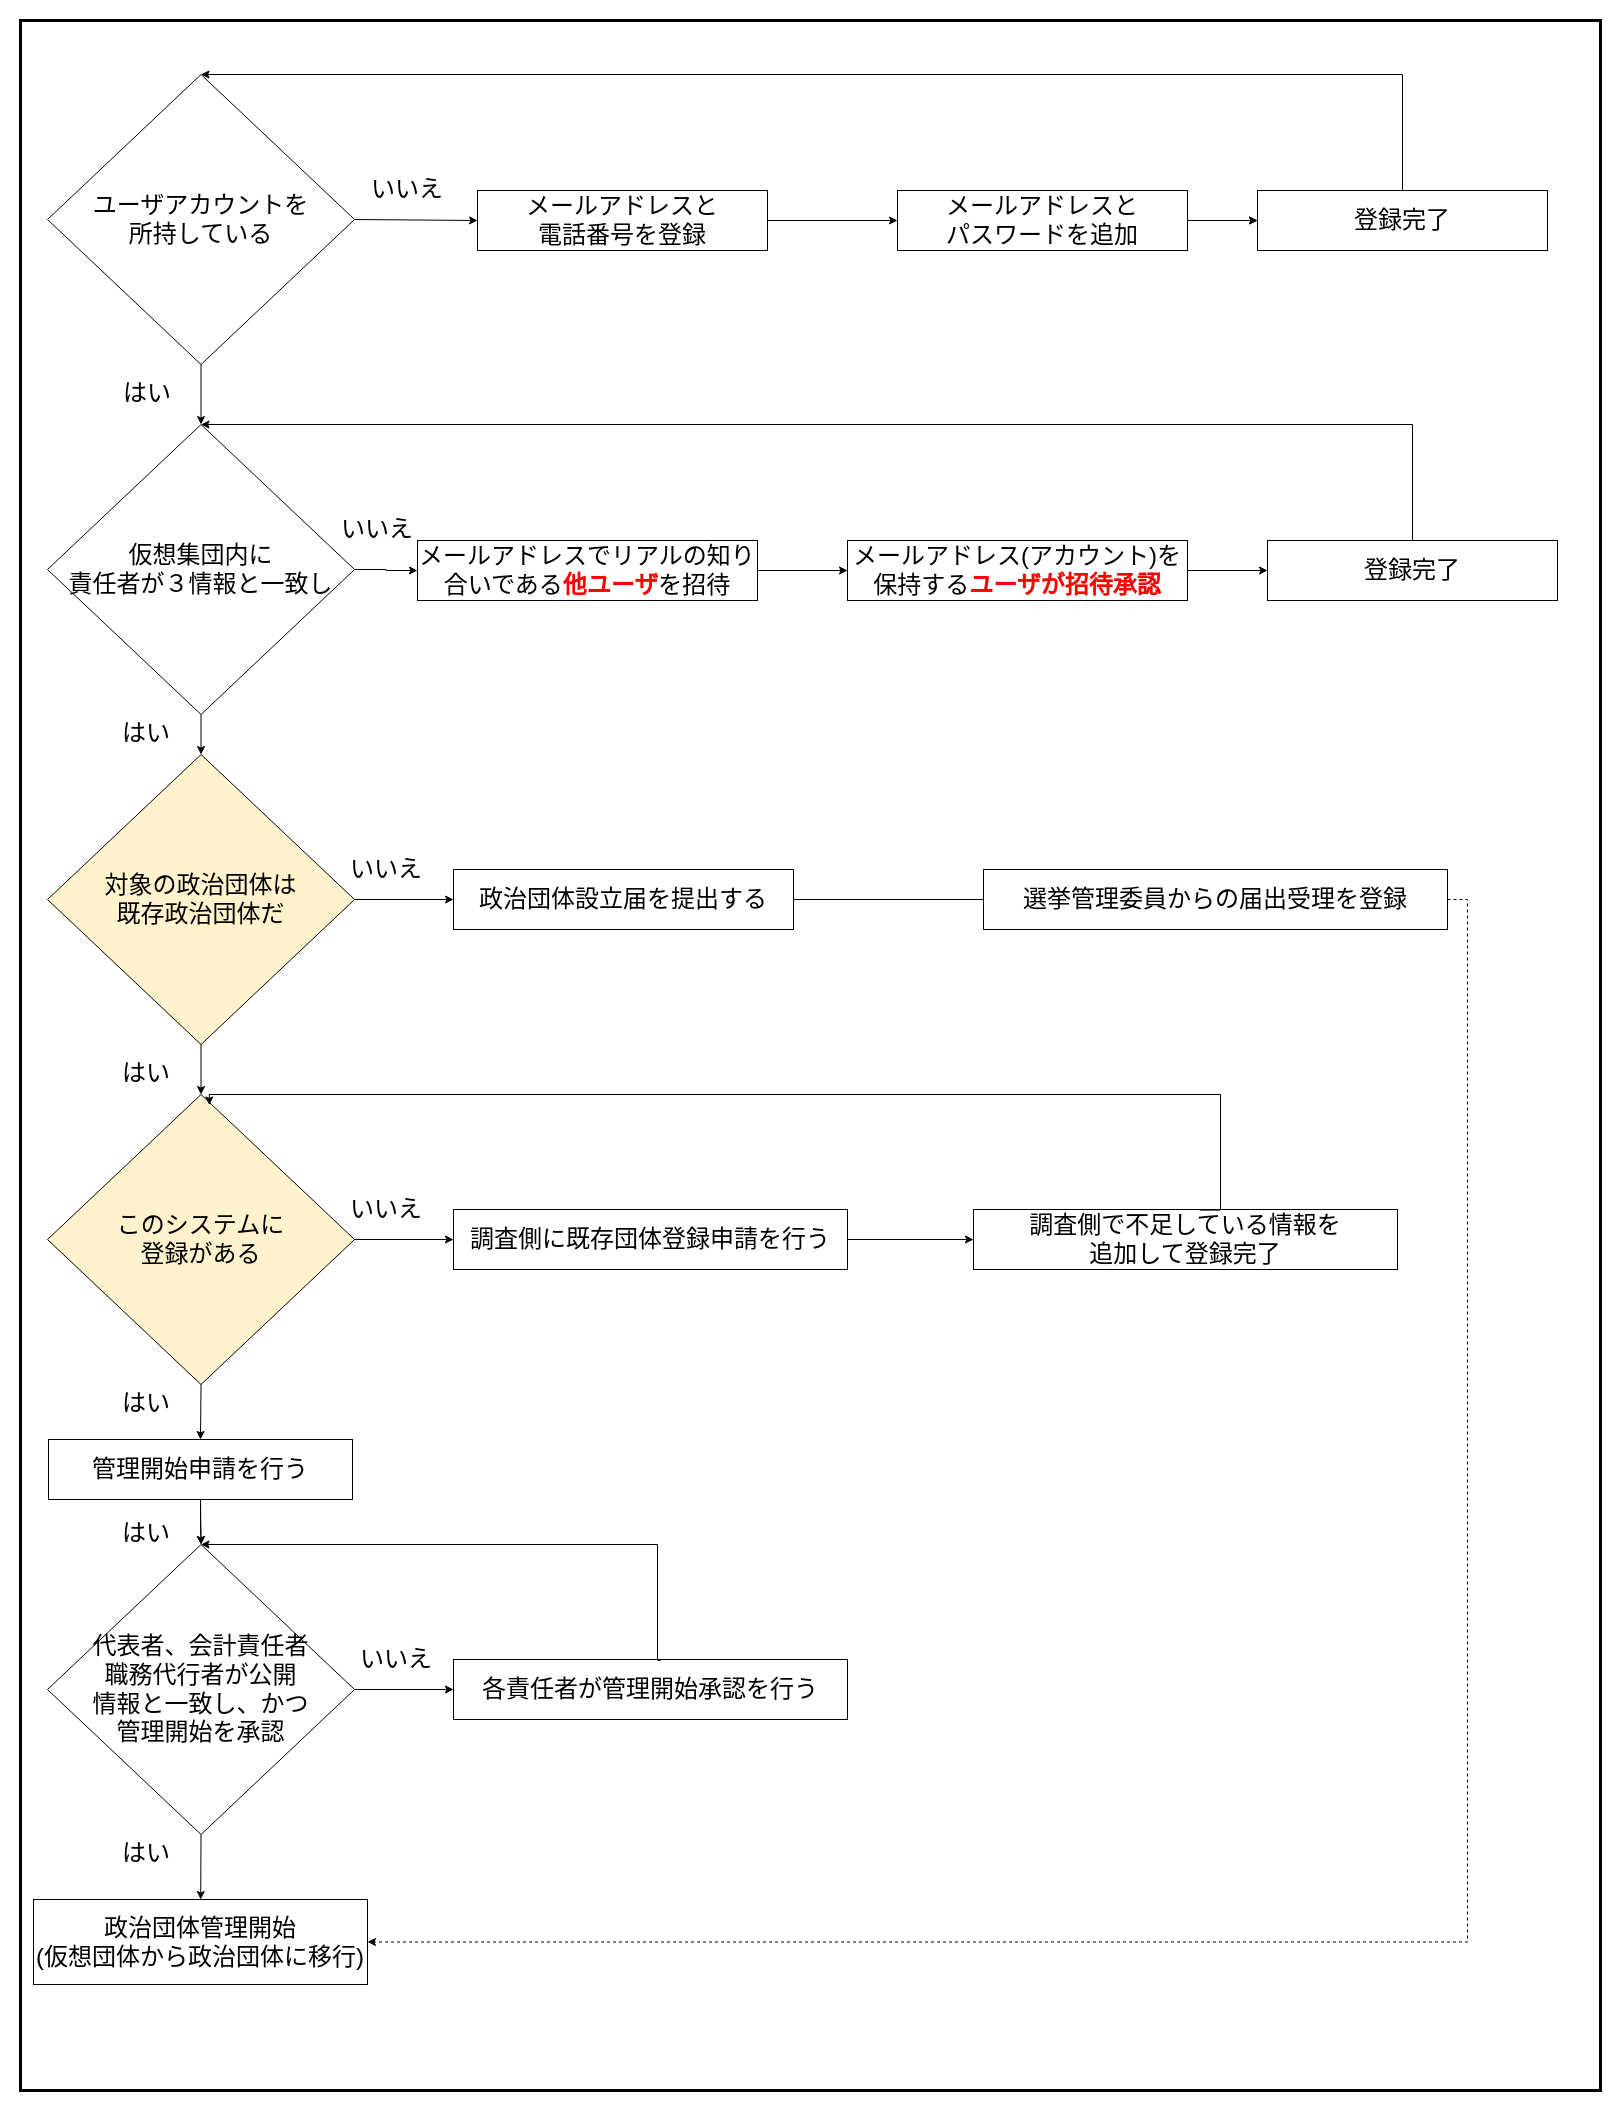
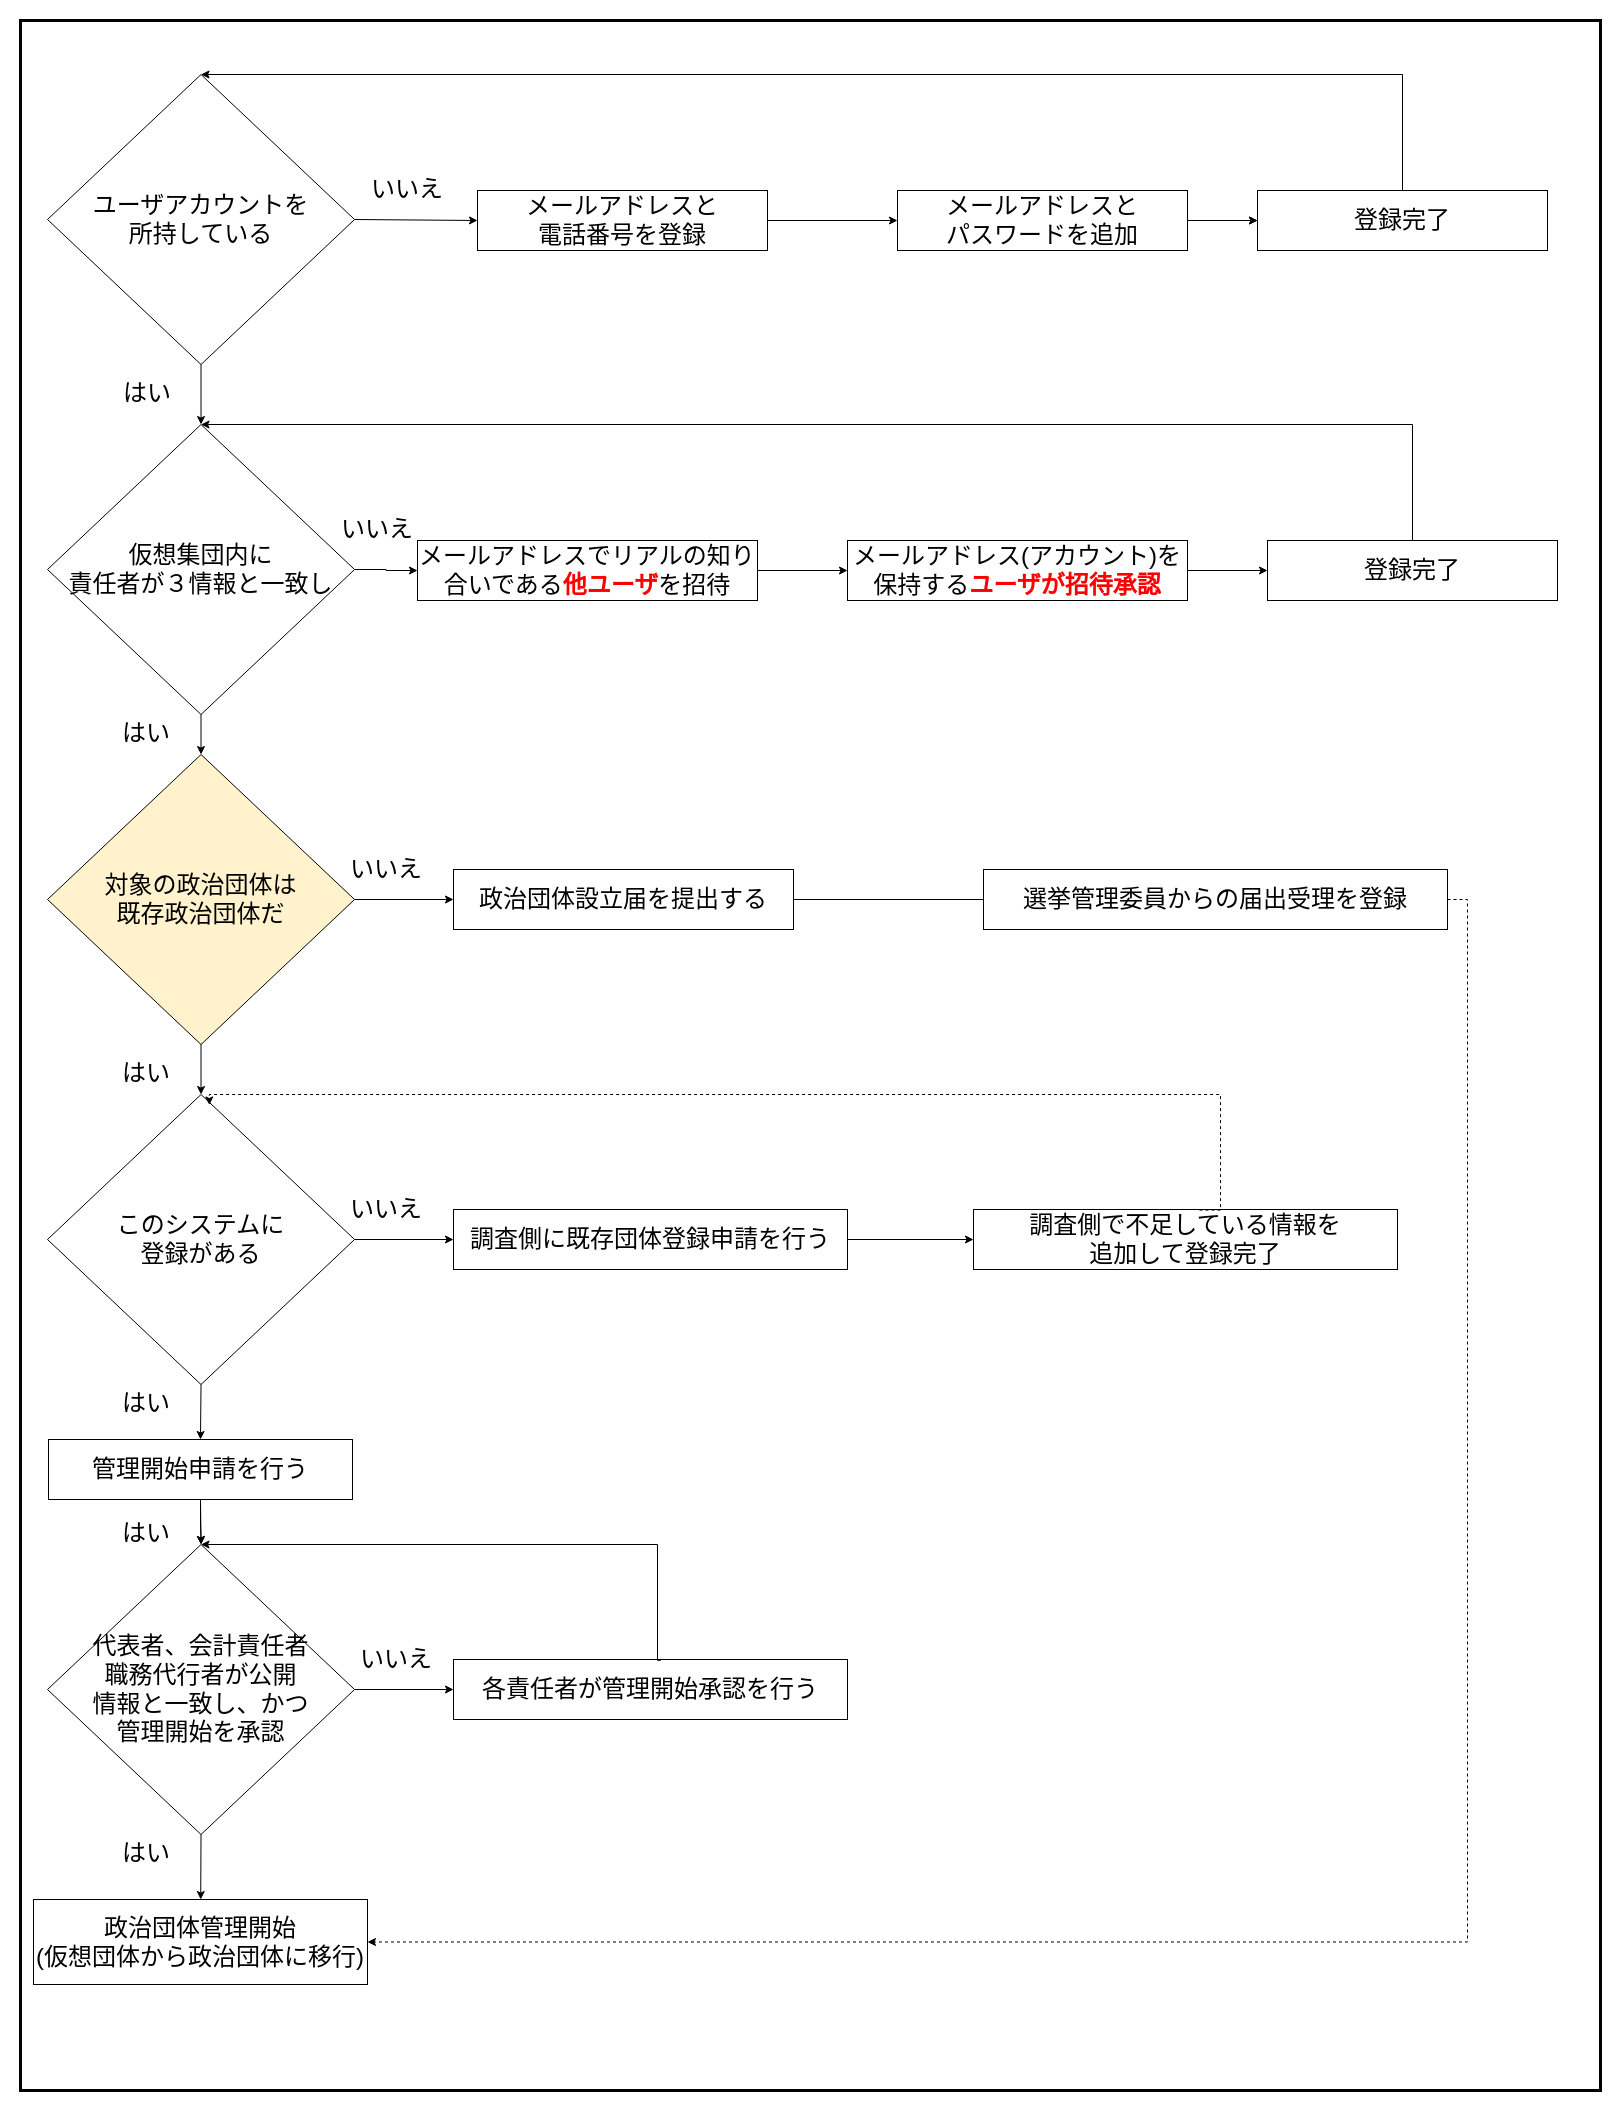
(780, 1095) -> (780, 1095)
(201, 1240) -> (201, 1240)
